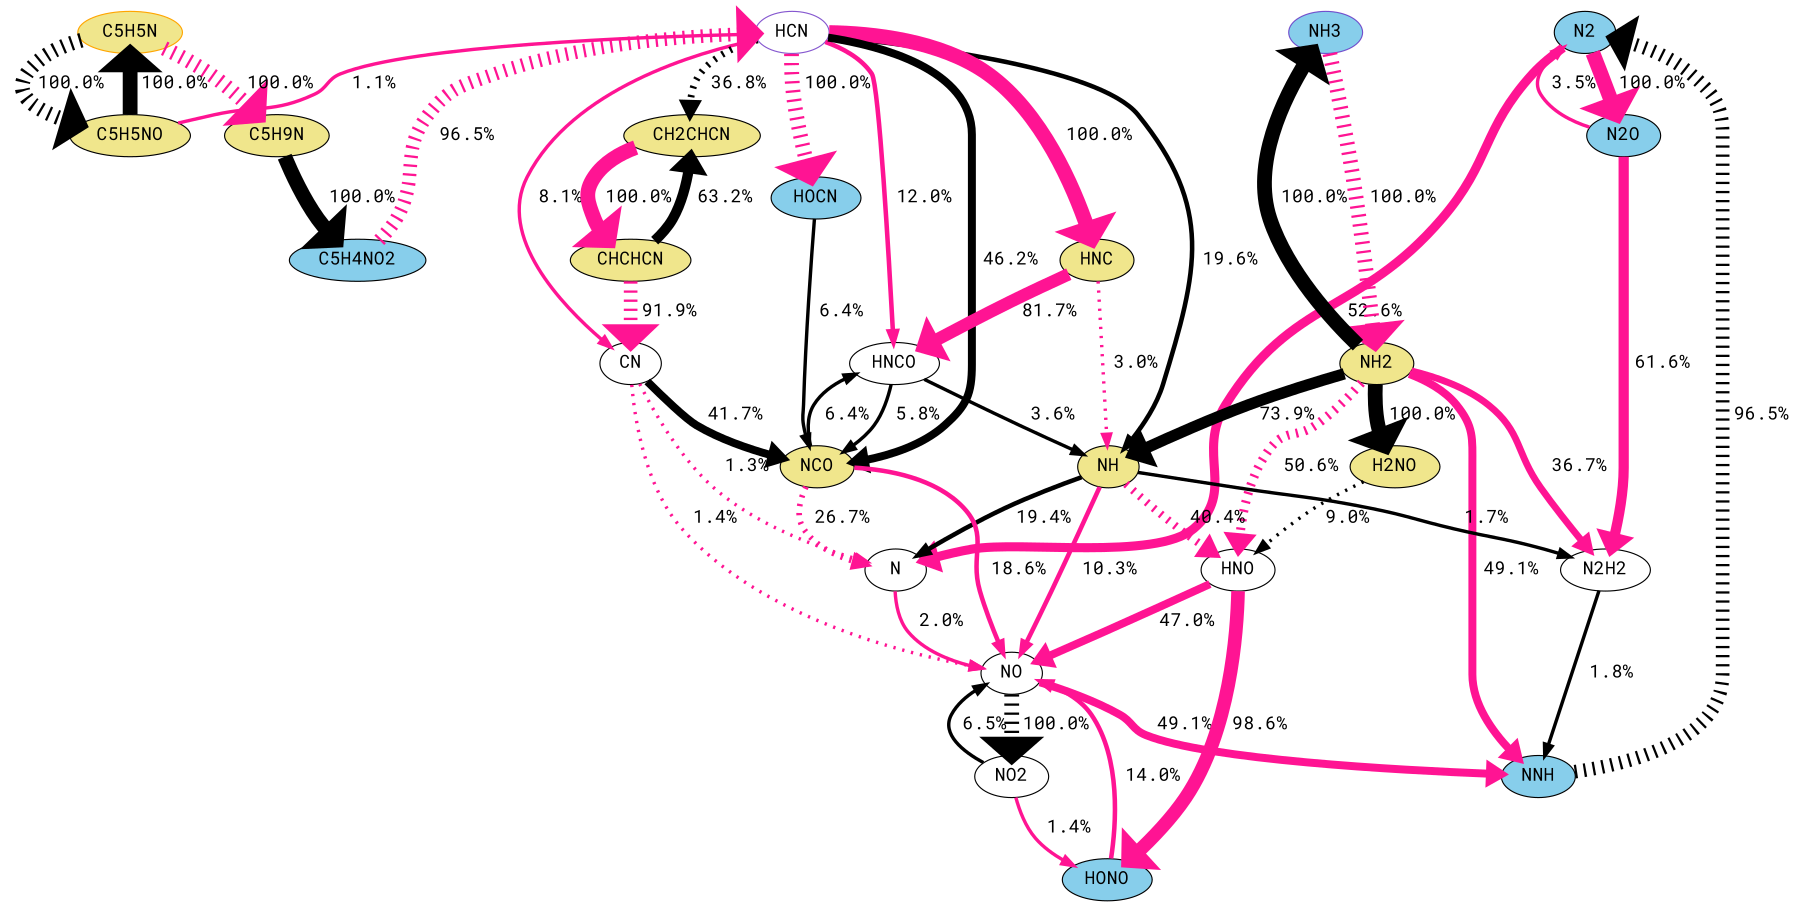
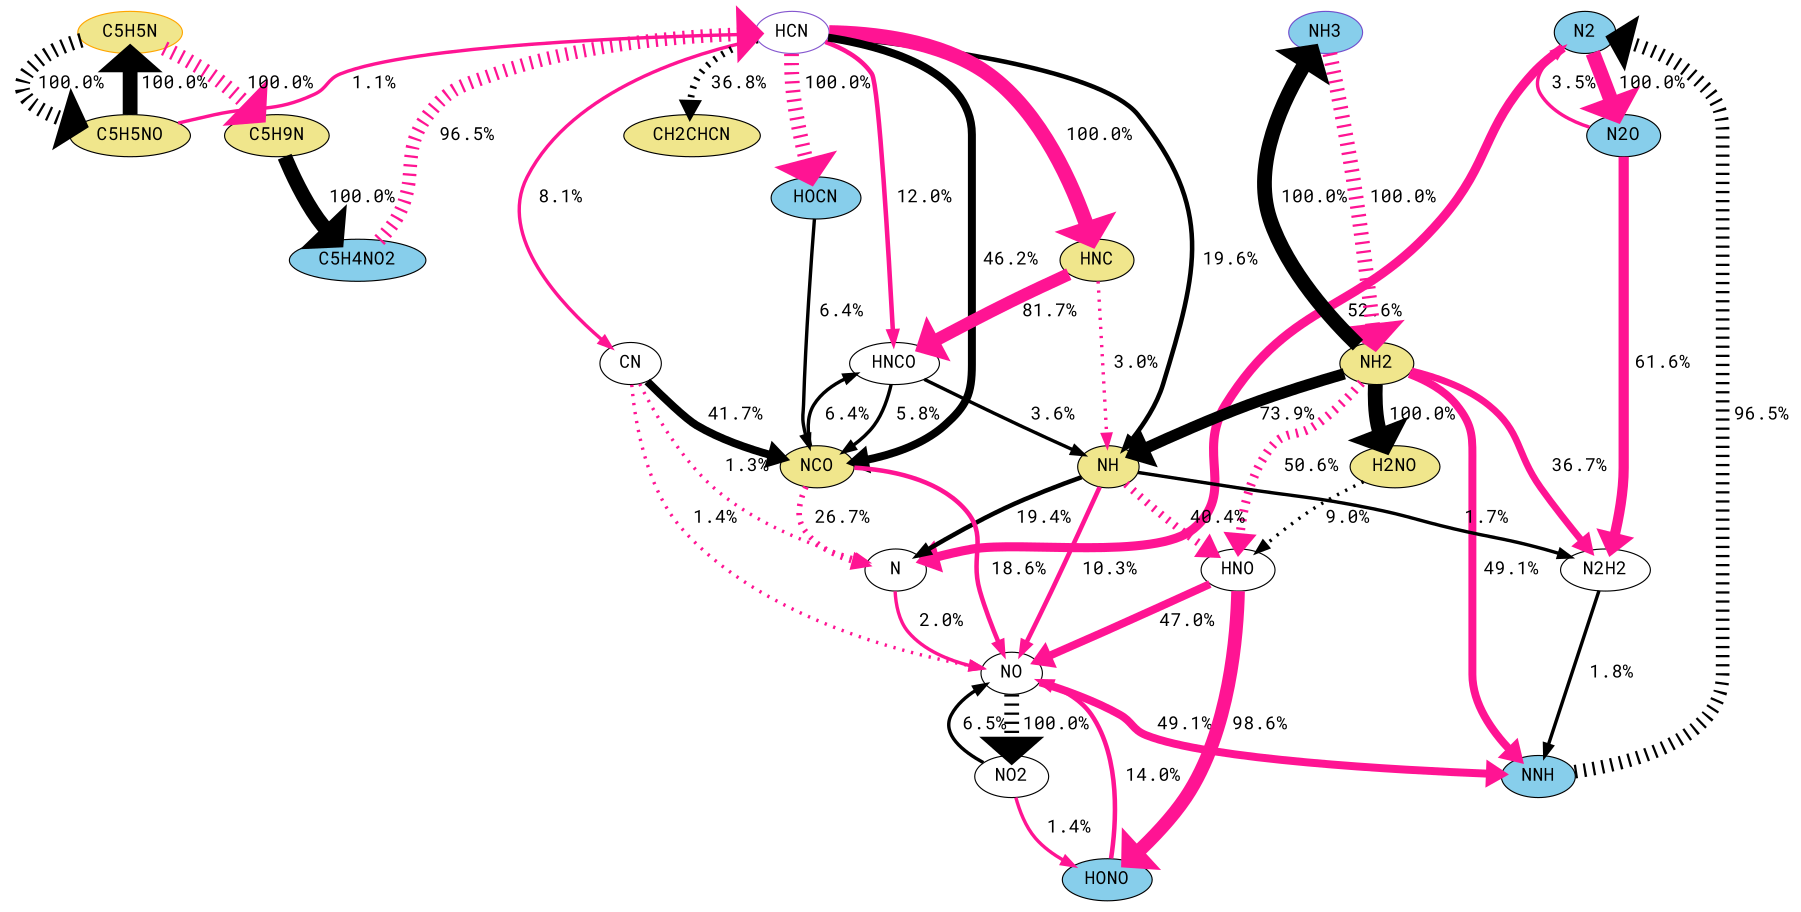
(631, 260) -> none
